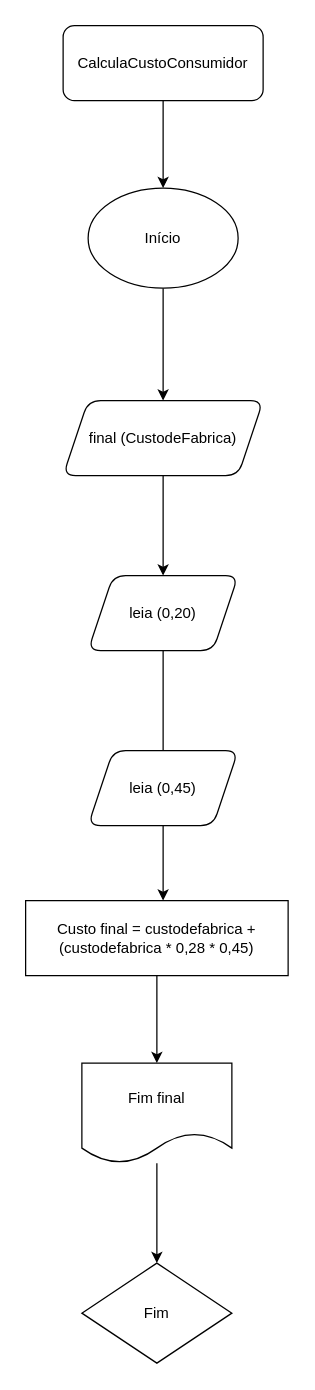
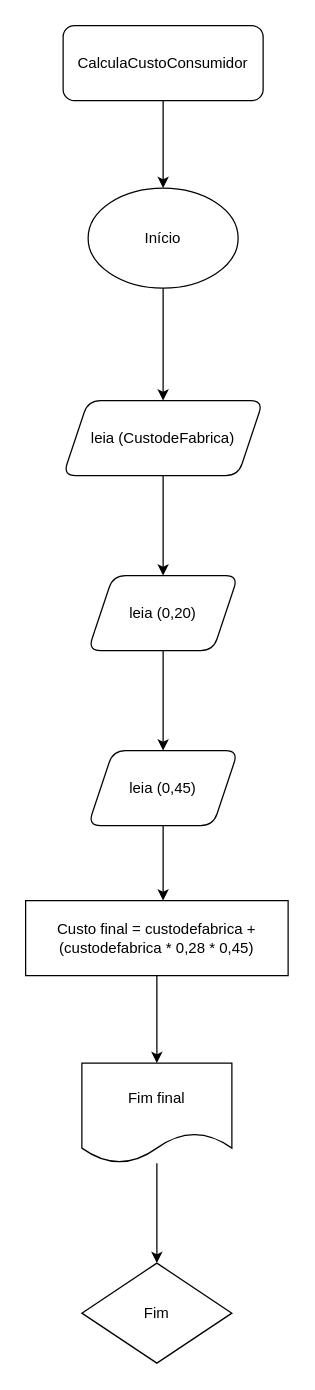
(163, 438) -> (163, 438)
(163, 744) -> (163, 741)
